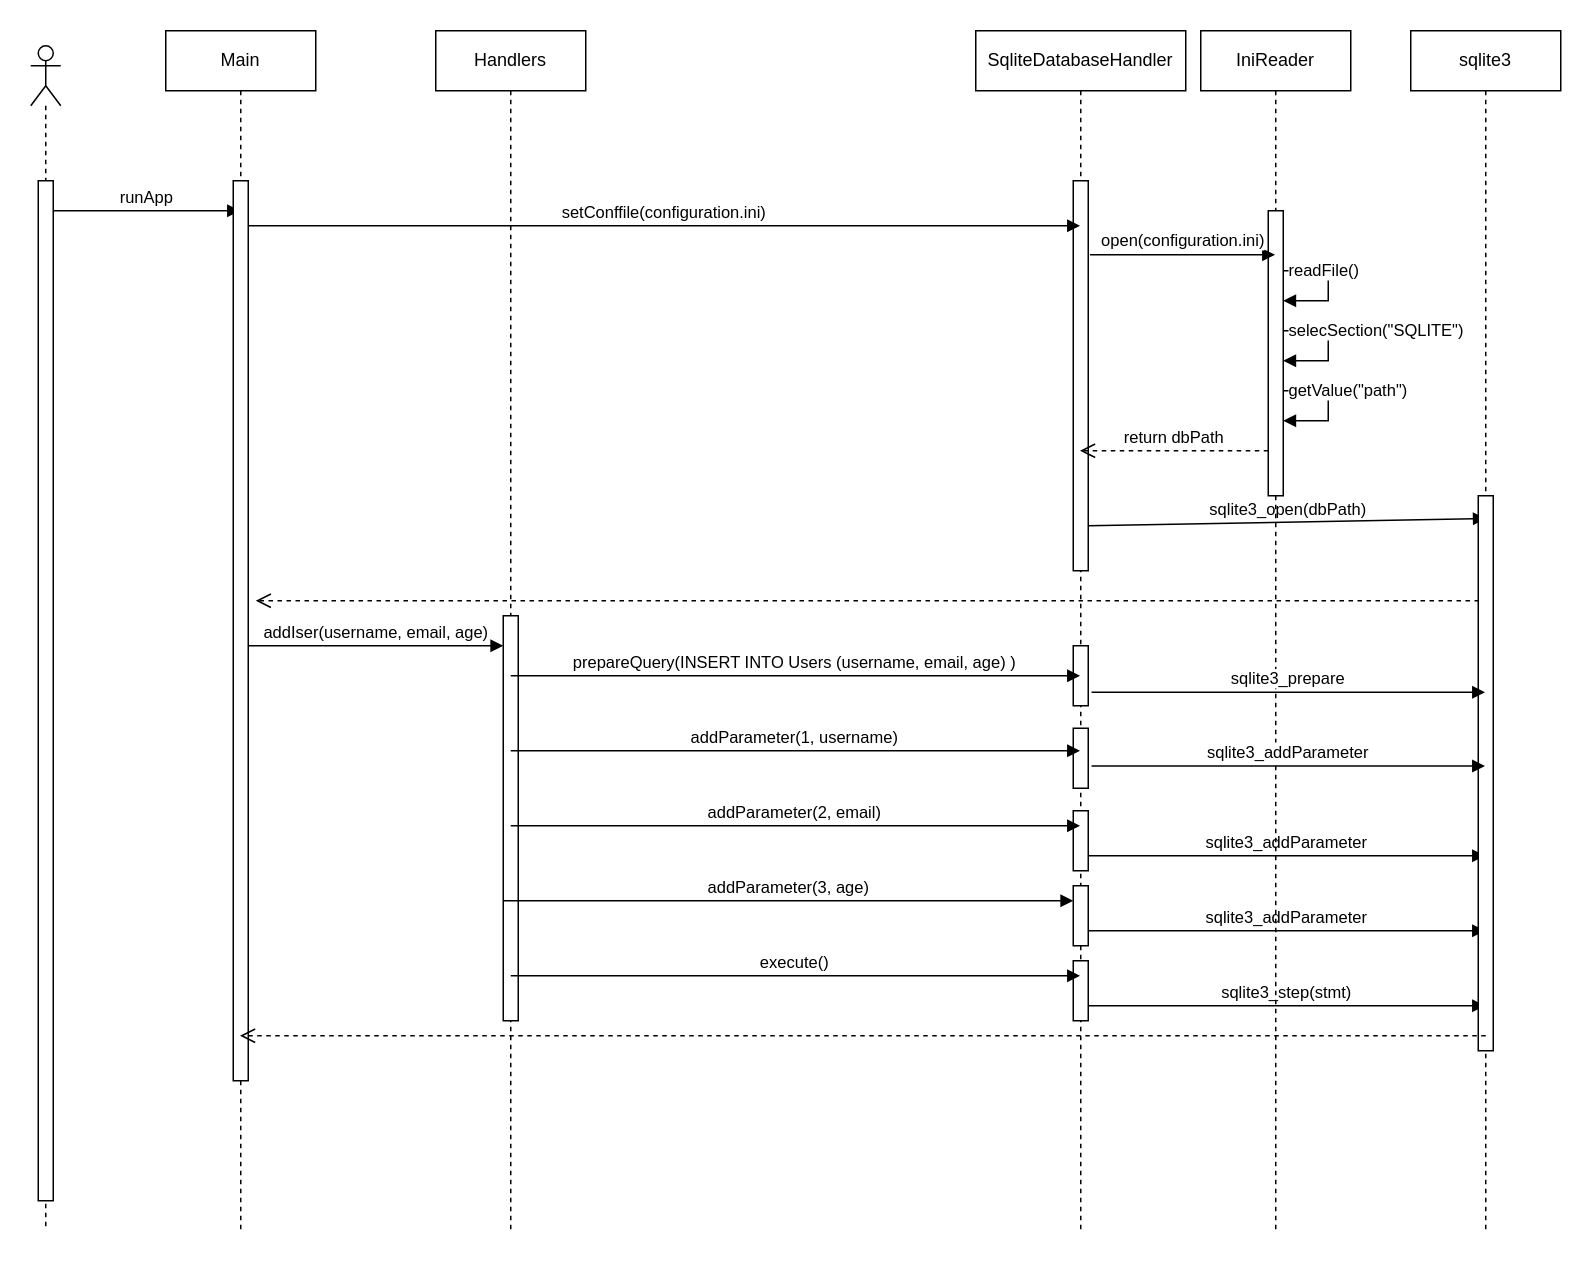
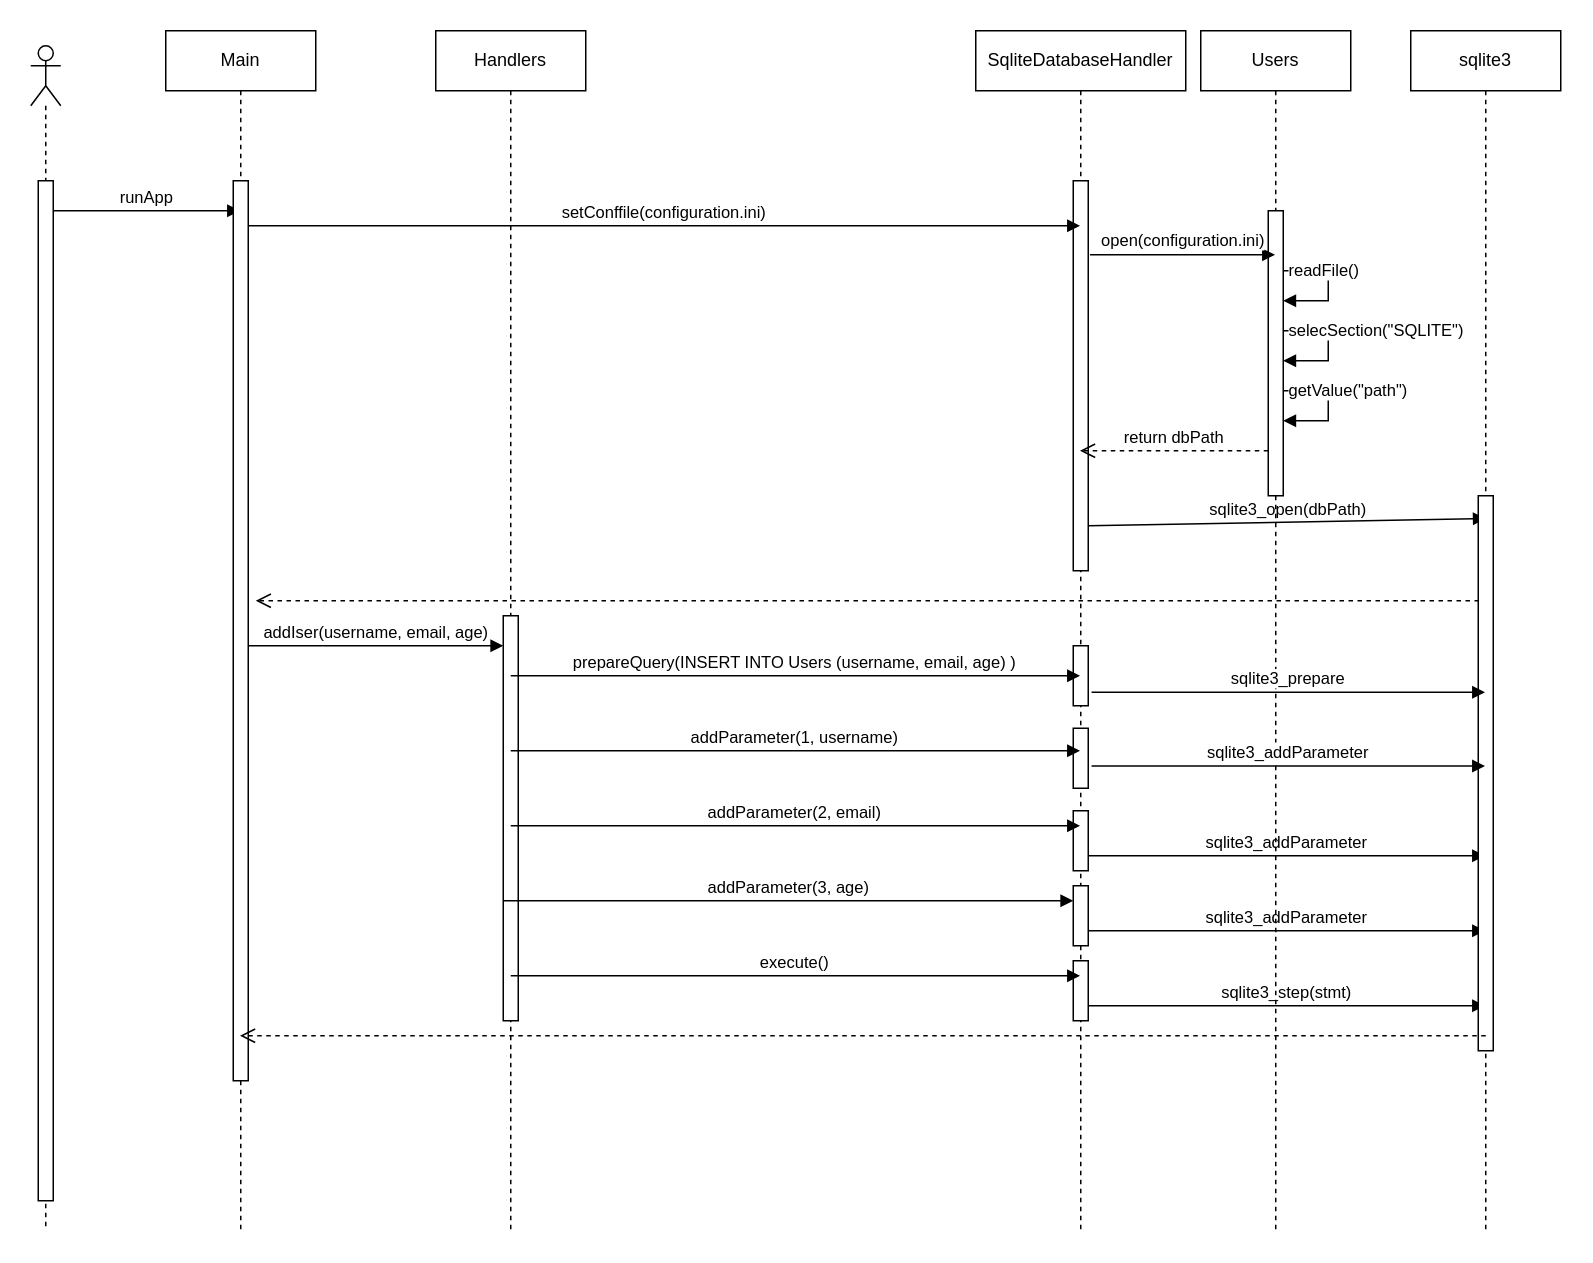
(1276, 61) -> (1276, 61)
